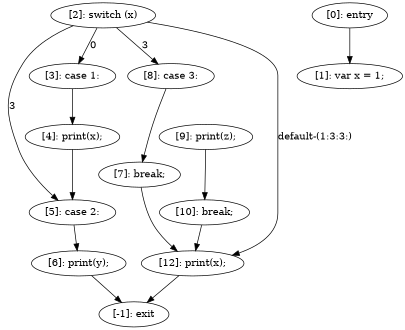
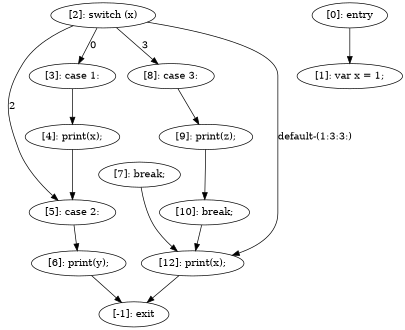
(12, 107) -> (12, 107)
(154, 122) -> (187, 103)
